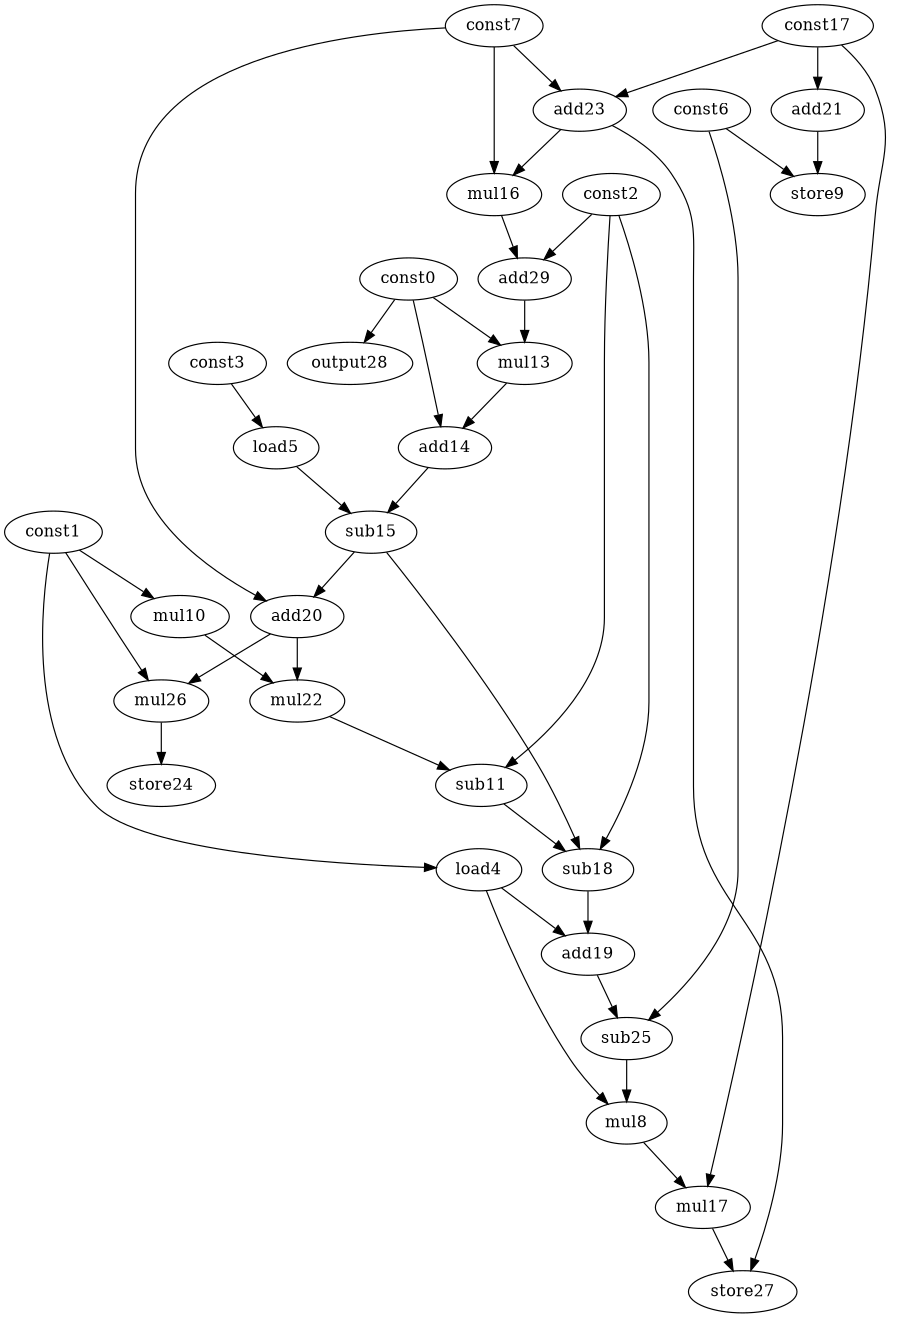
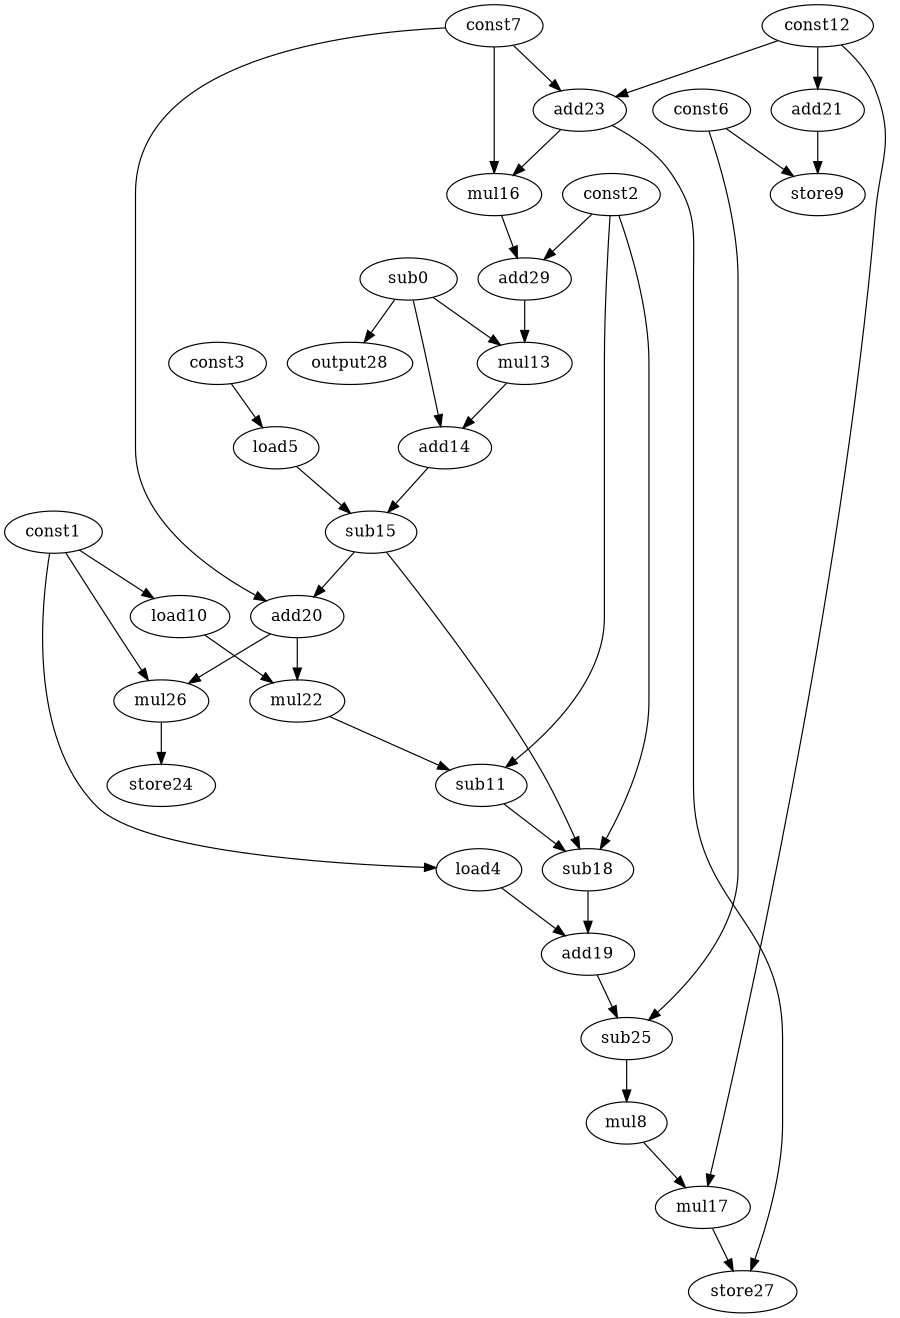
(818, 26) -> (818, 26)
(409, 279) -> (409, 279)
(180, 617) -> (180, 617)
(534, 998) -> none
